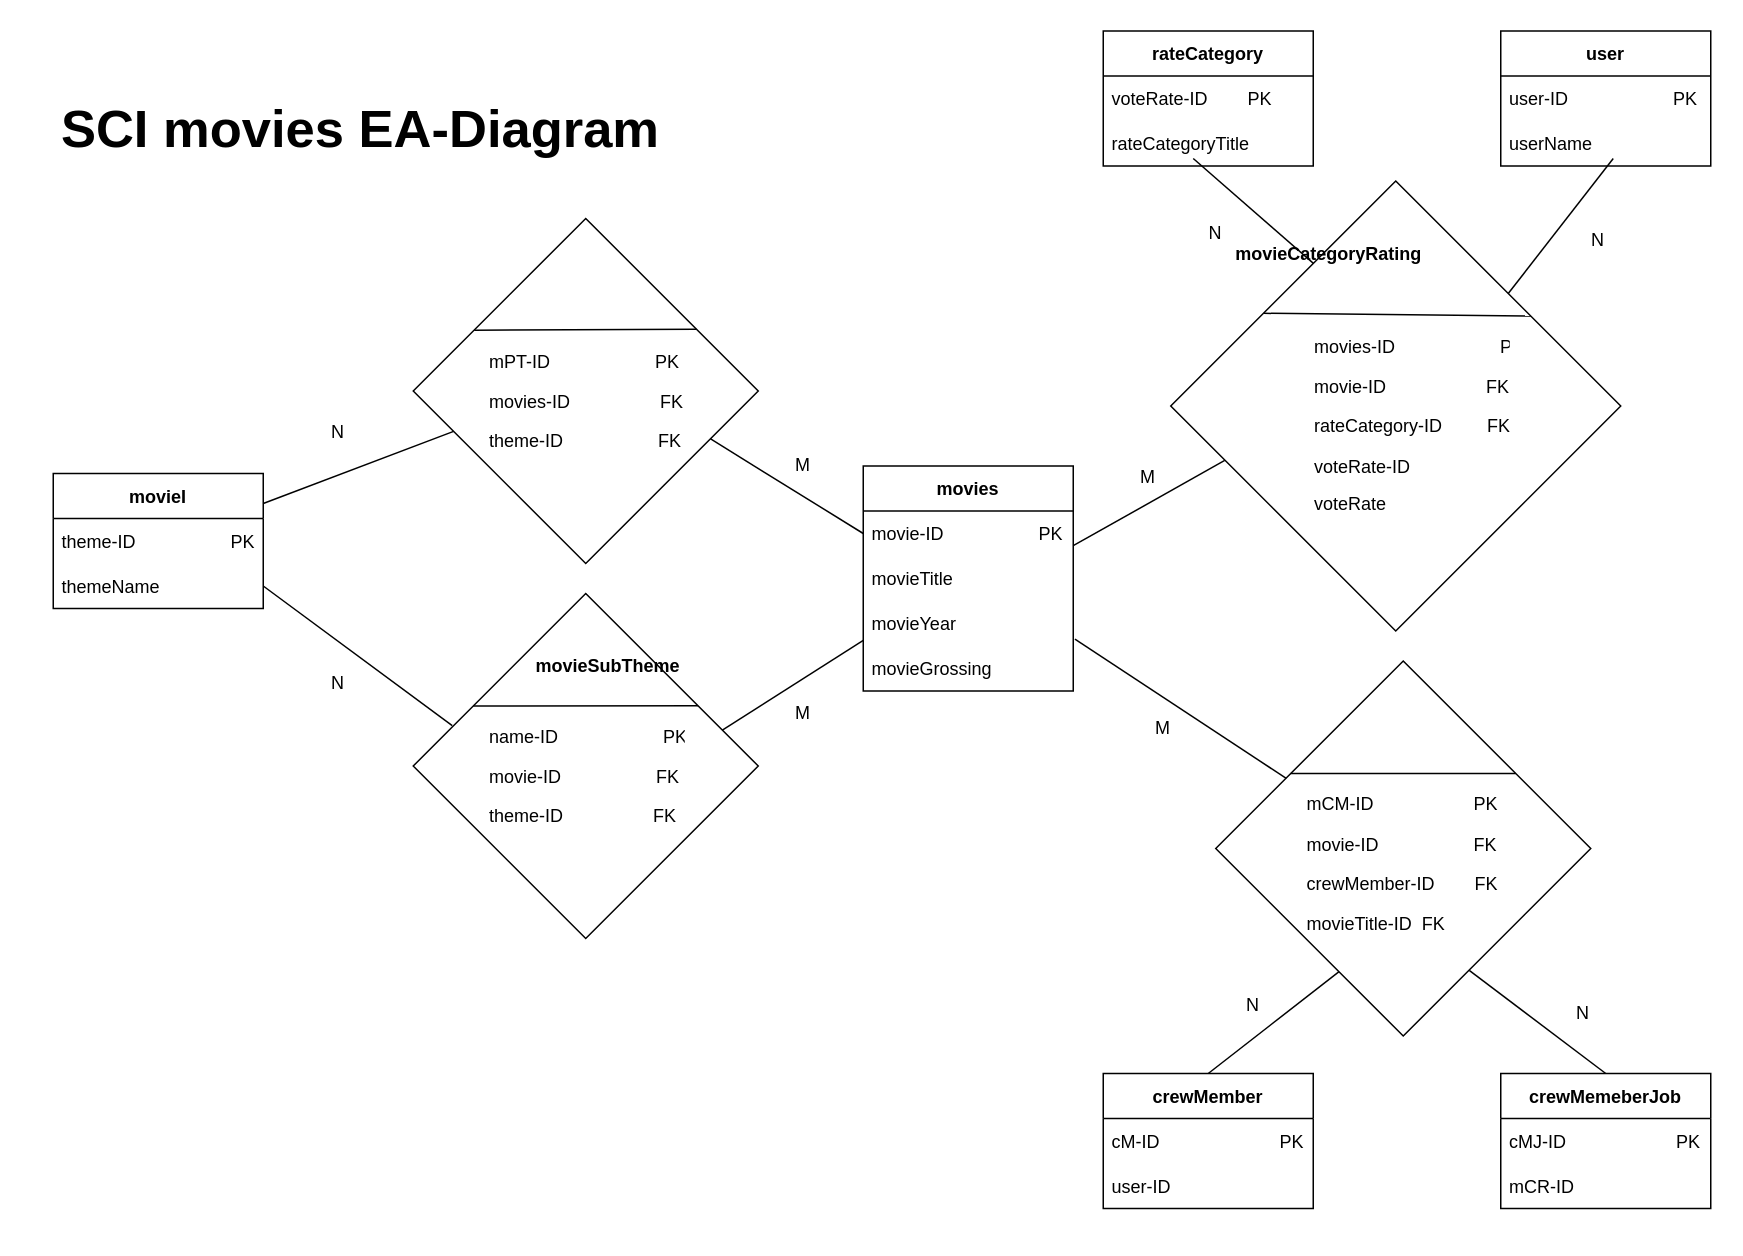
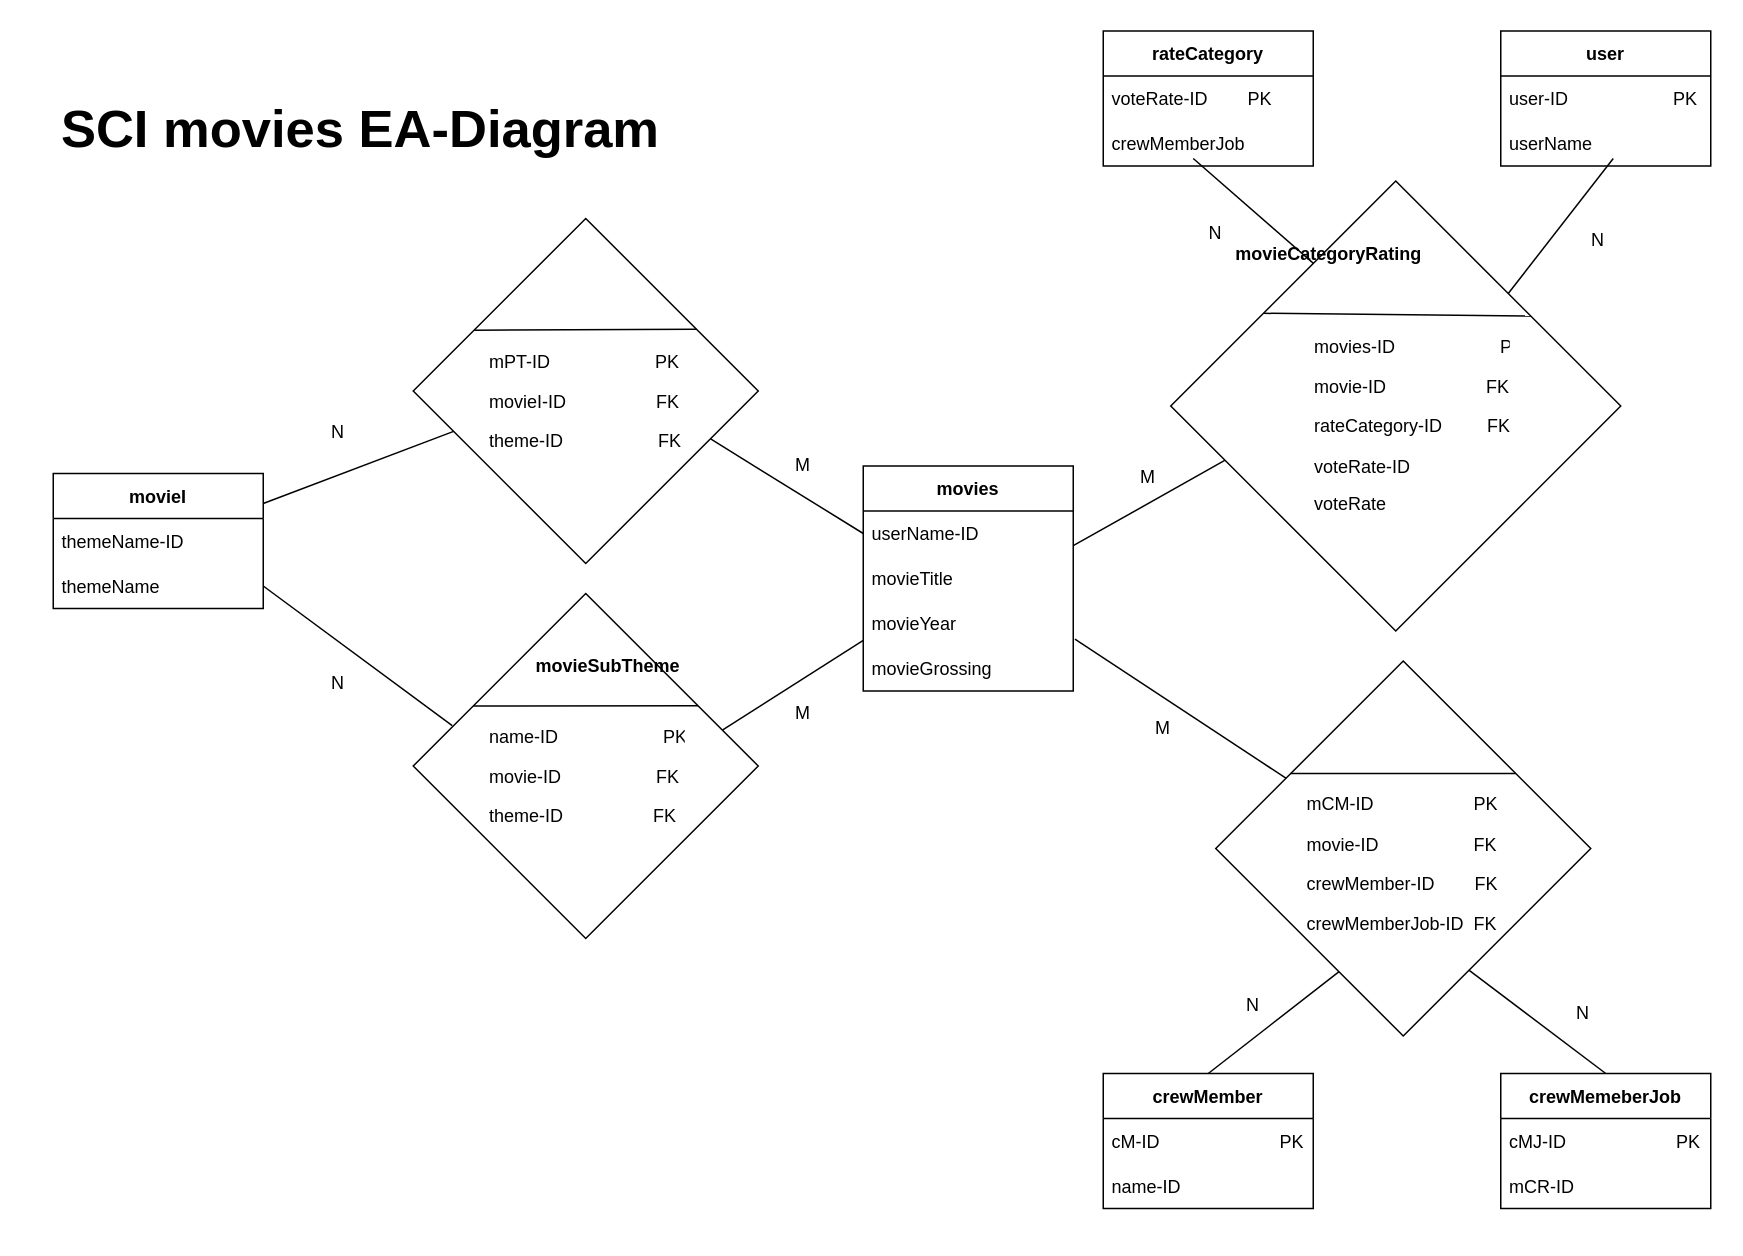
(1193, 144) -> (1177, 144)
(612, 402) -> (612, 402)
(994, 534) -> (1012, 534)
(187, 542) -> (207, 542)
(1383, 924) -> (1405, 924)
(1147, 1187) -> (1147, 1187)
